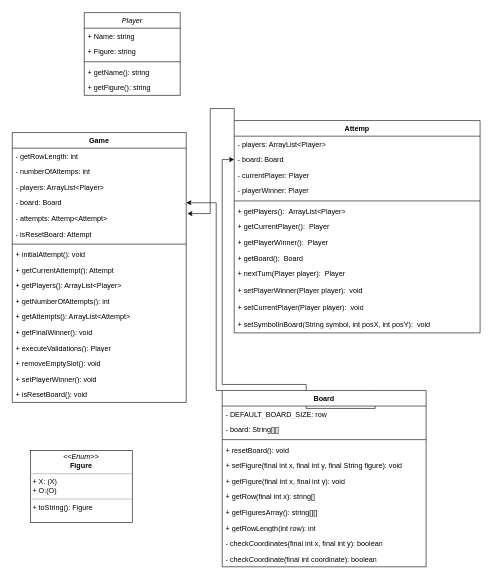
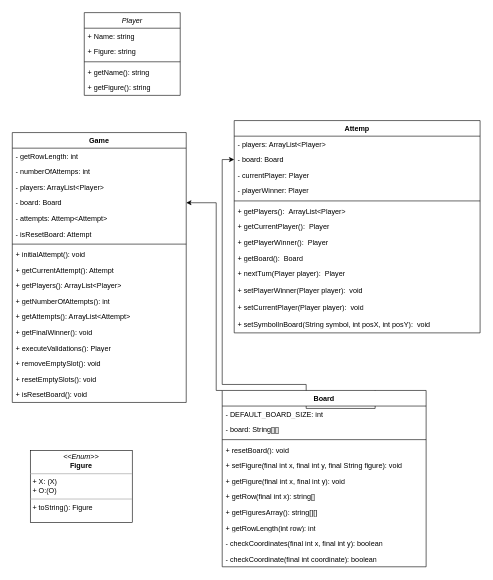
(222, 108) -> none
(61, 380) -> (62, 380)
(274, 414) -> (273, 414)
